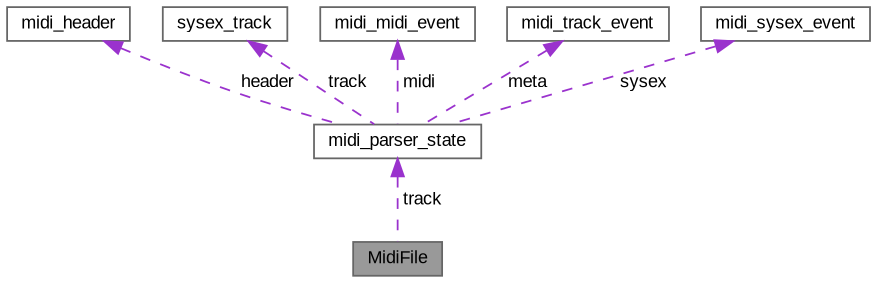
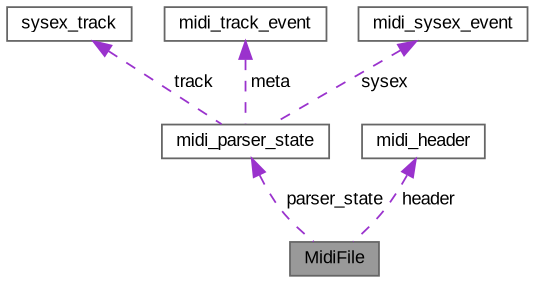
(398, 24) -> none
(229, 90) -> (383, 211)
(420, 200) -> (333, 200)
